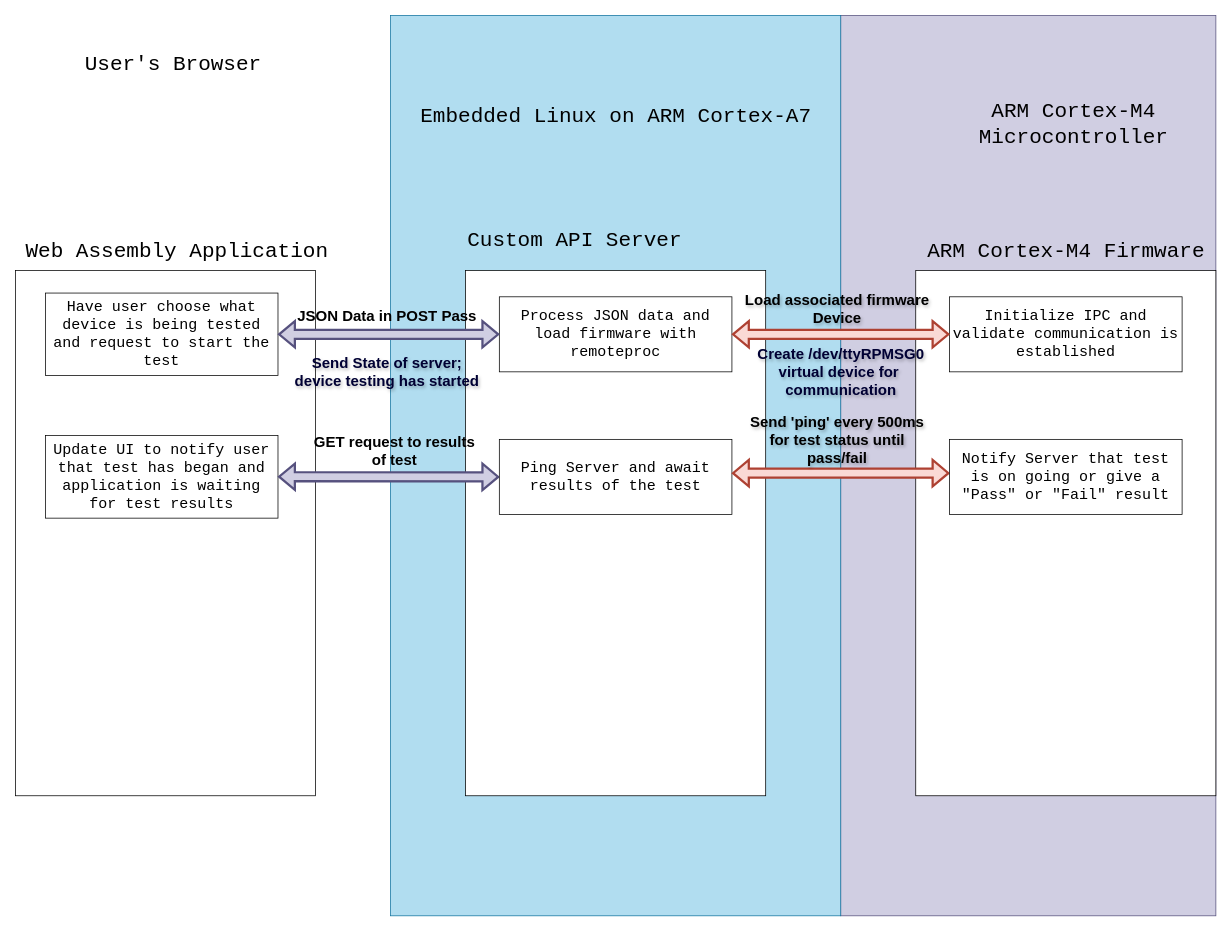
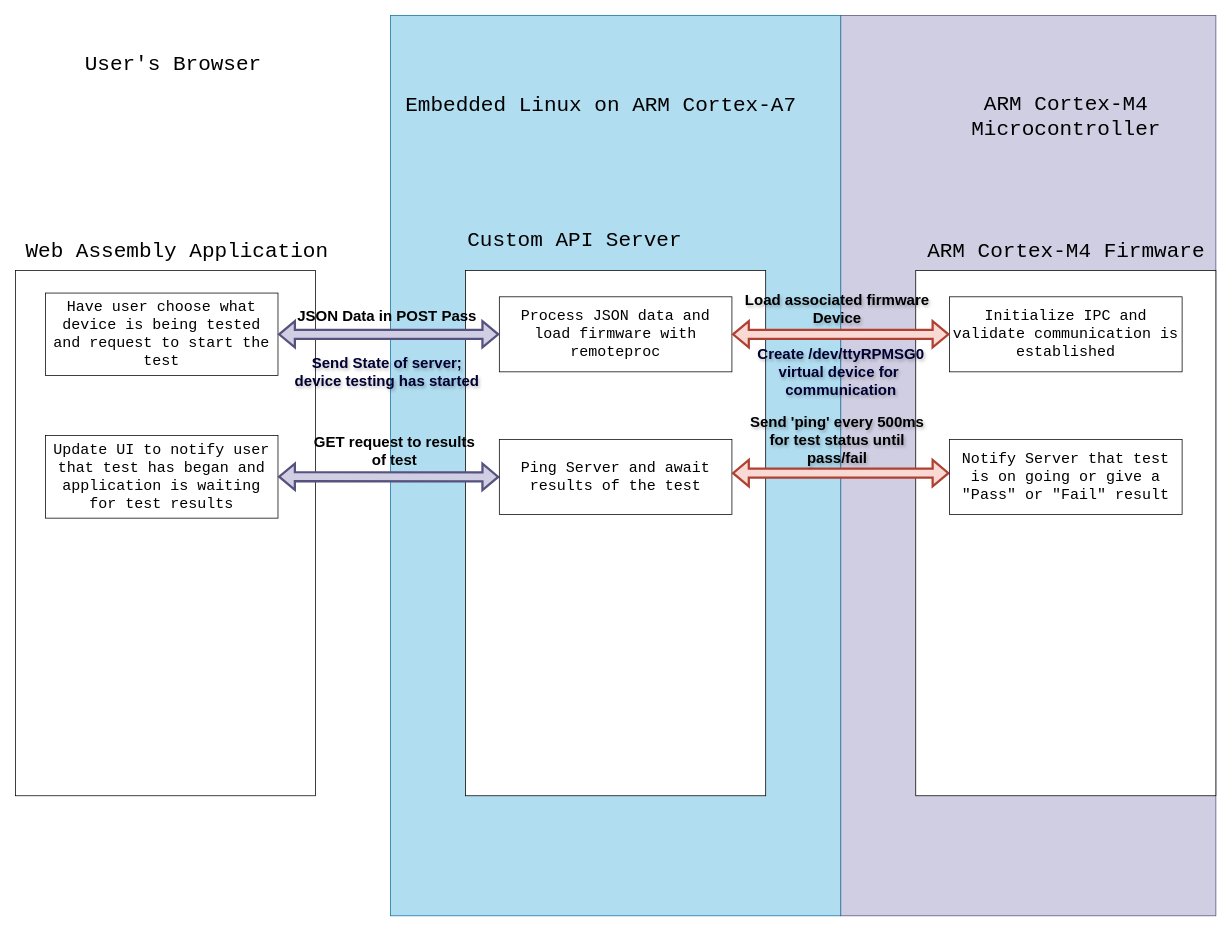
(615, 117) -> (600, 105)
(1073, 124) -> (1065, 117)
